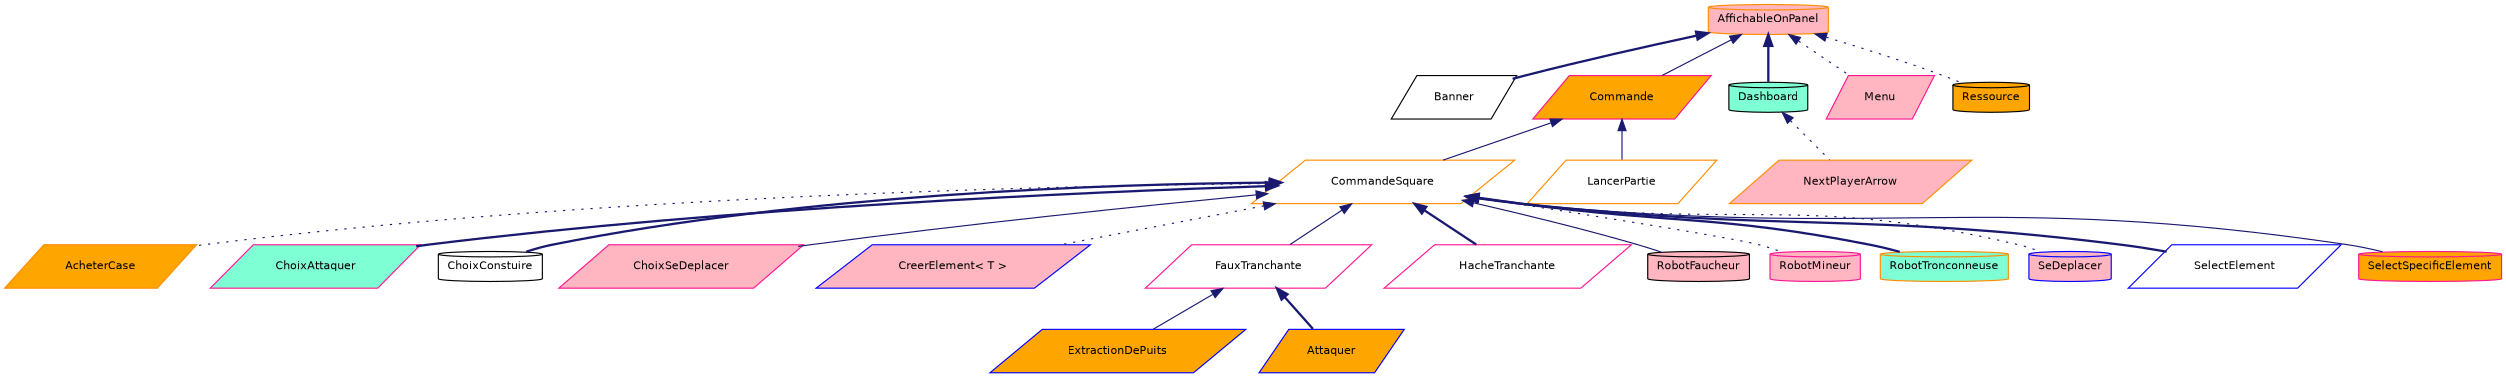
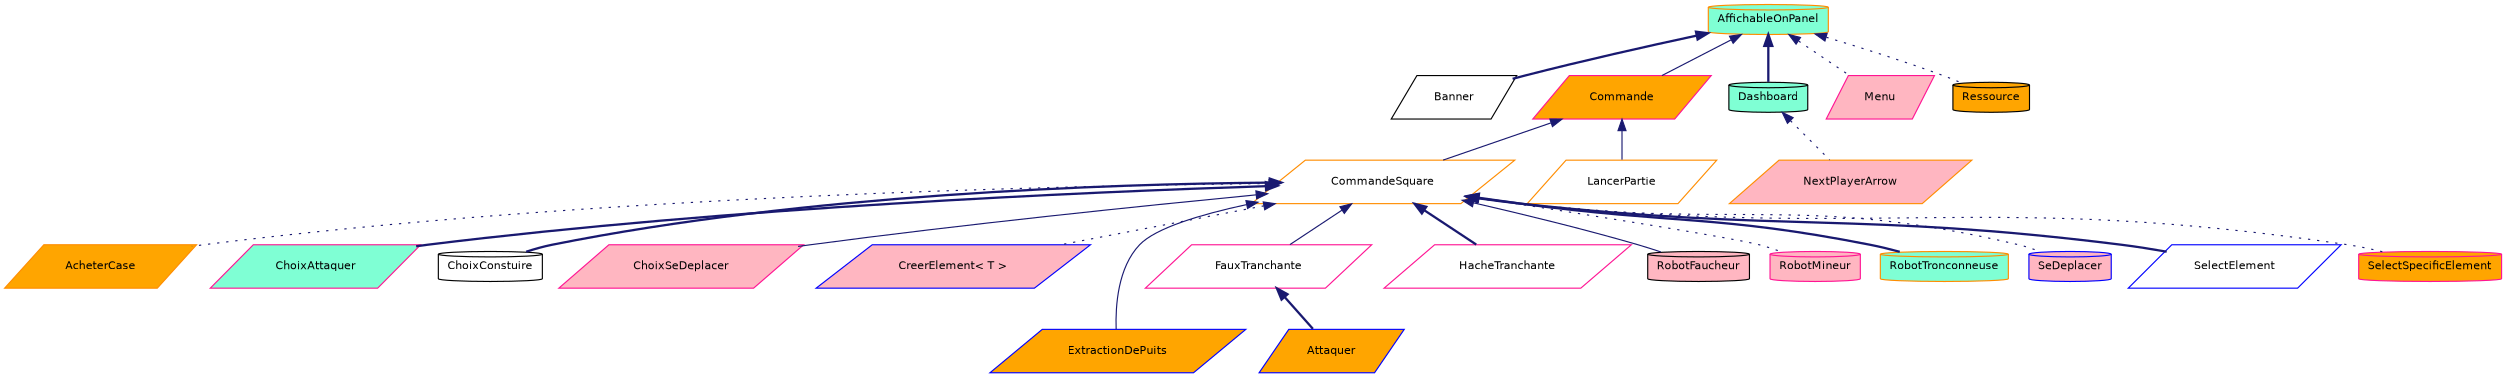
(1768, 20) -> (1768, 20)
(1931, 218) -> (1931, 218)
(1183, 312) -> (1150, 237)
